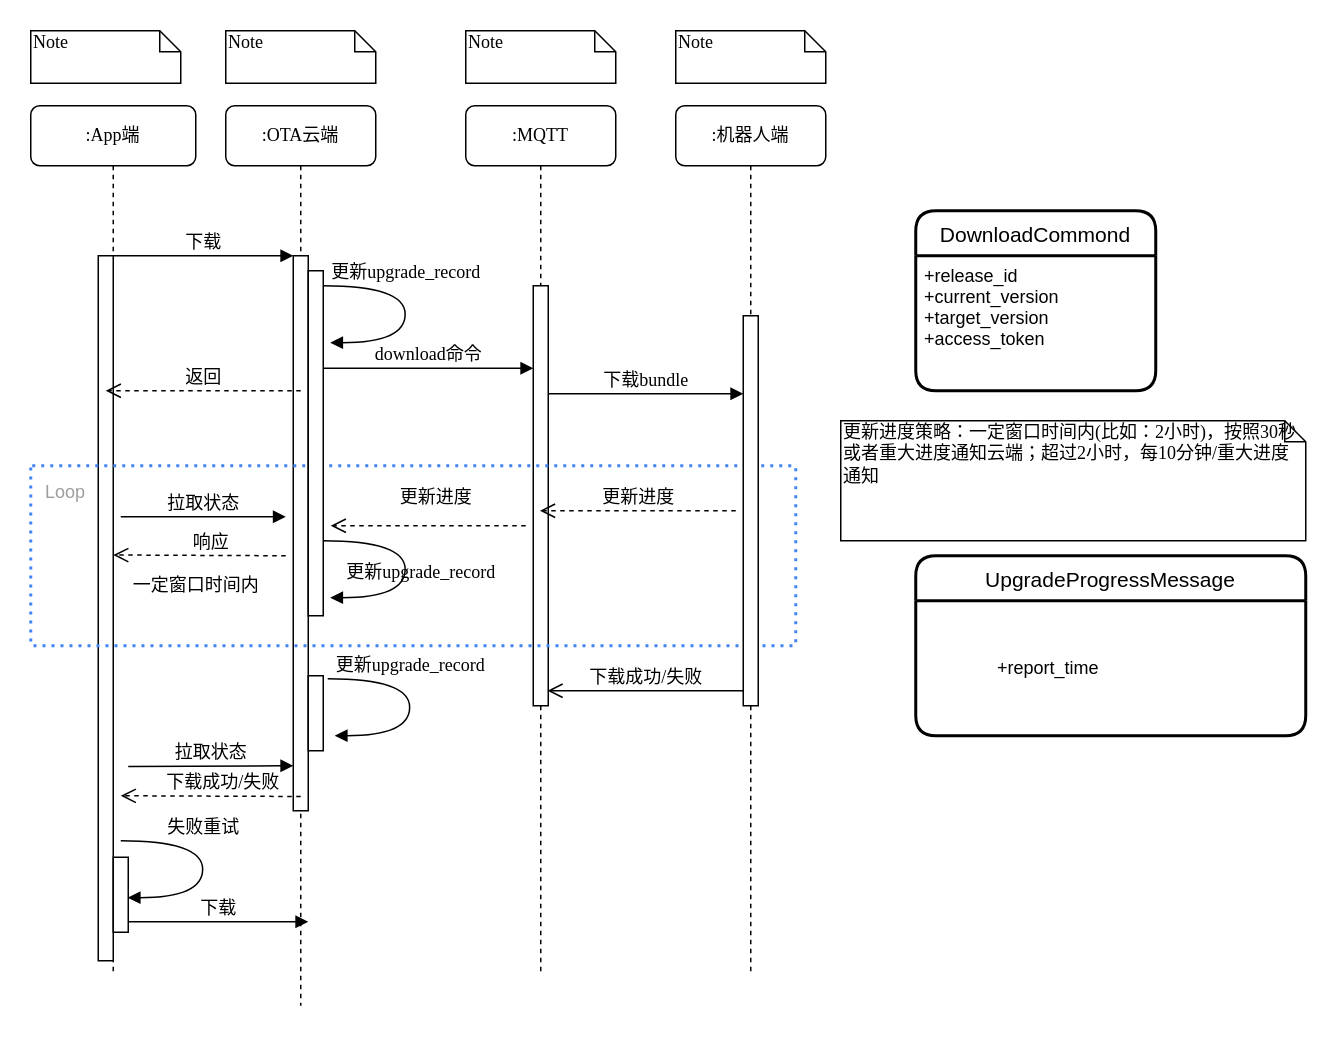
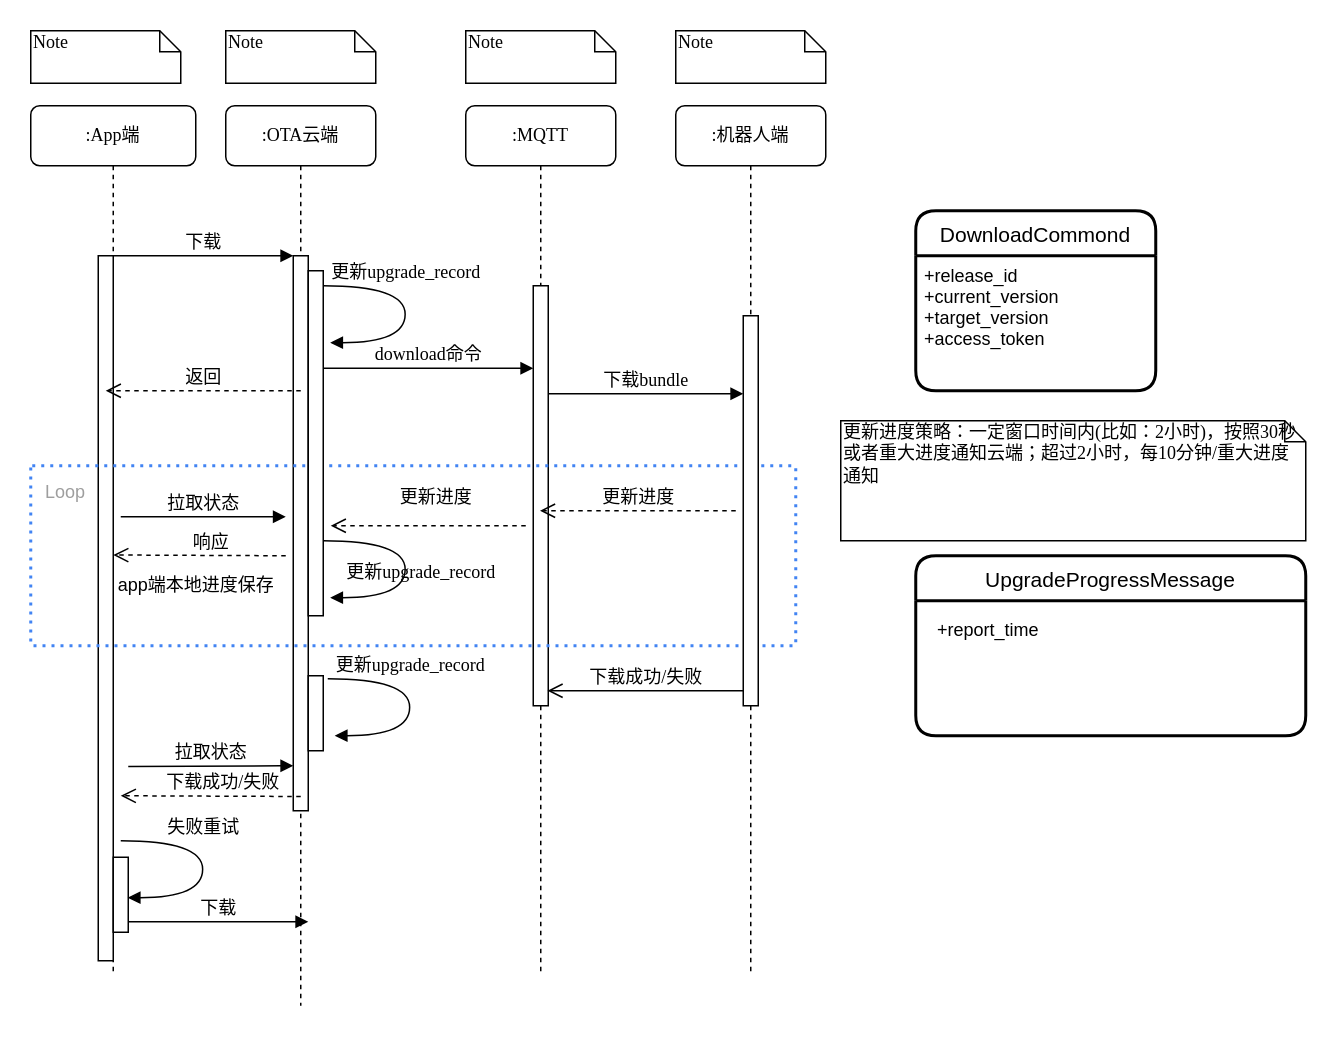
(197, 586) -> (197, 586)
(1048, 668) -> (988, 631)
